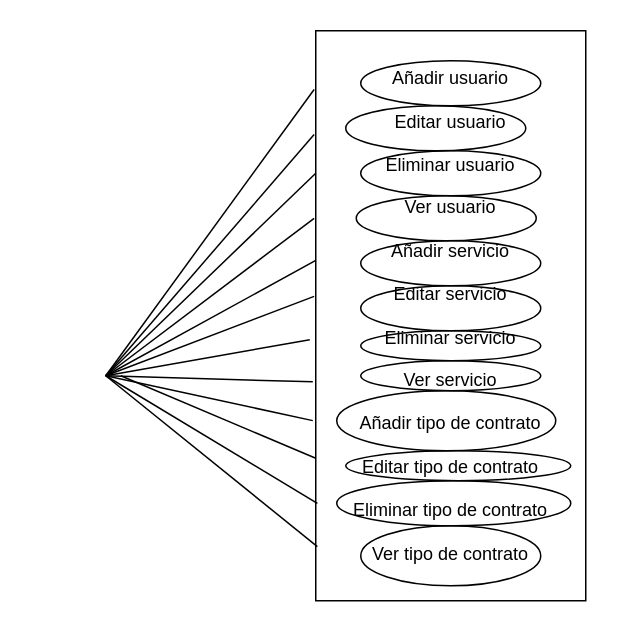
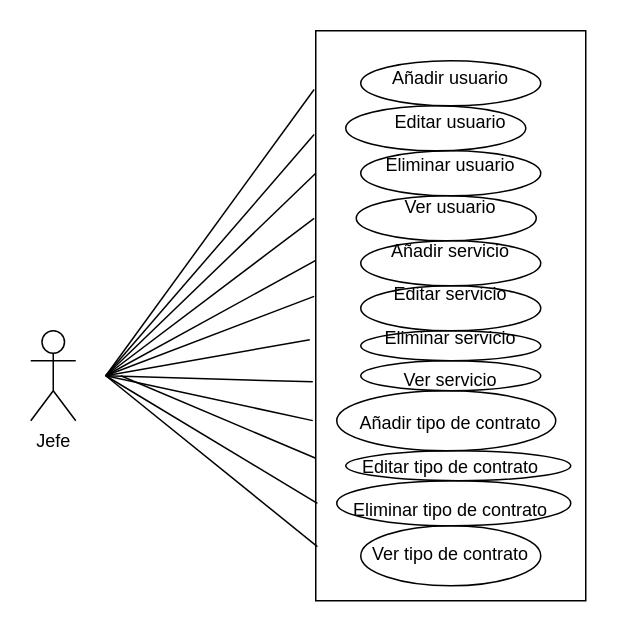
none -> (53, 376)
